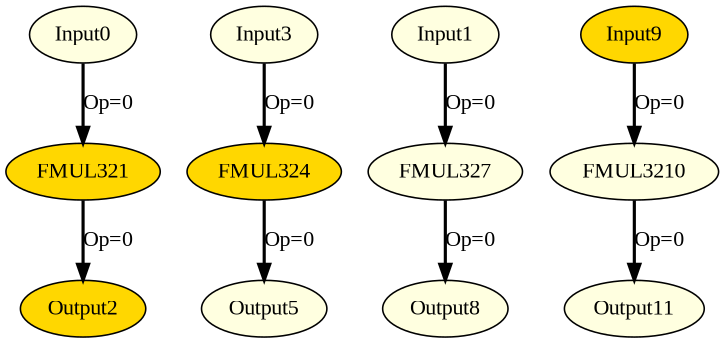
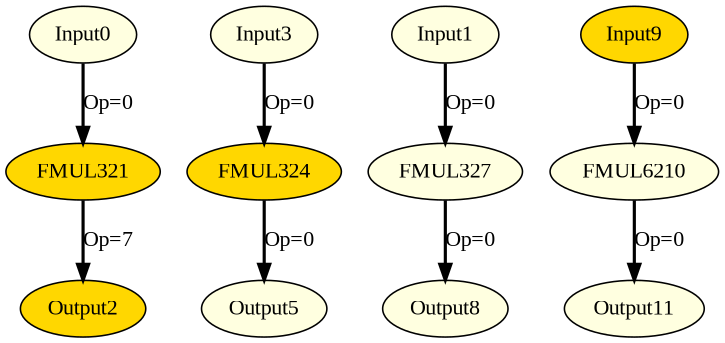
(634, 172) -> (634, 172)
(108, 240) -> (108, 240)
